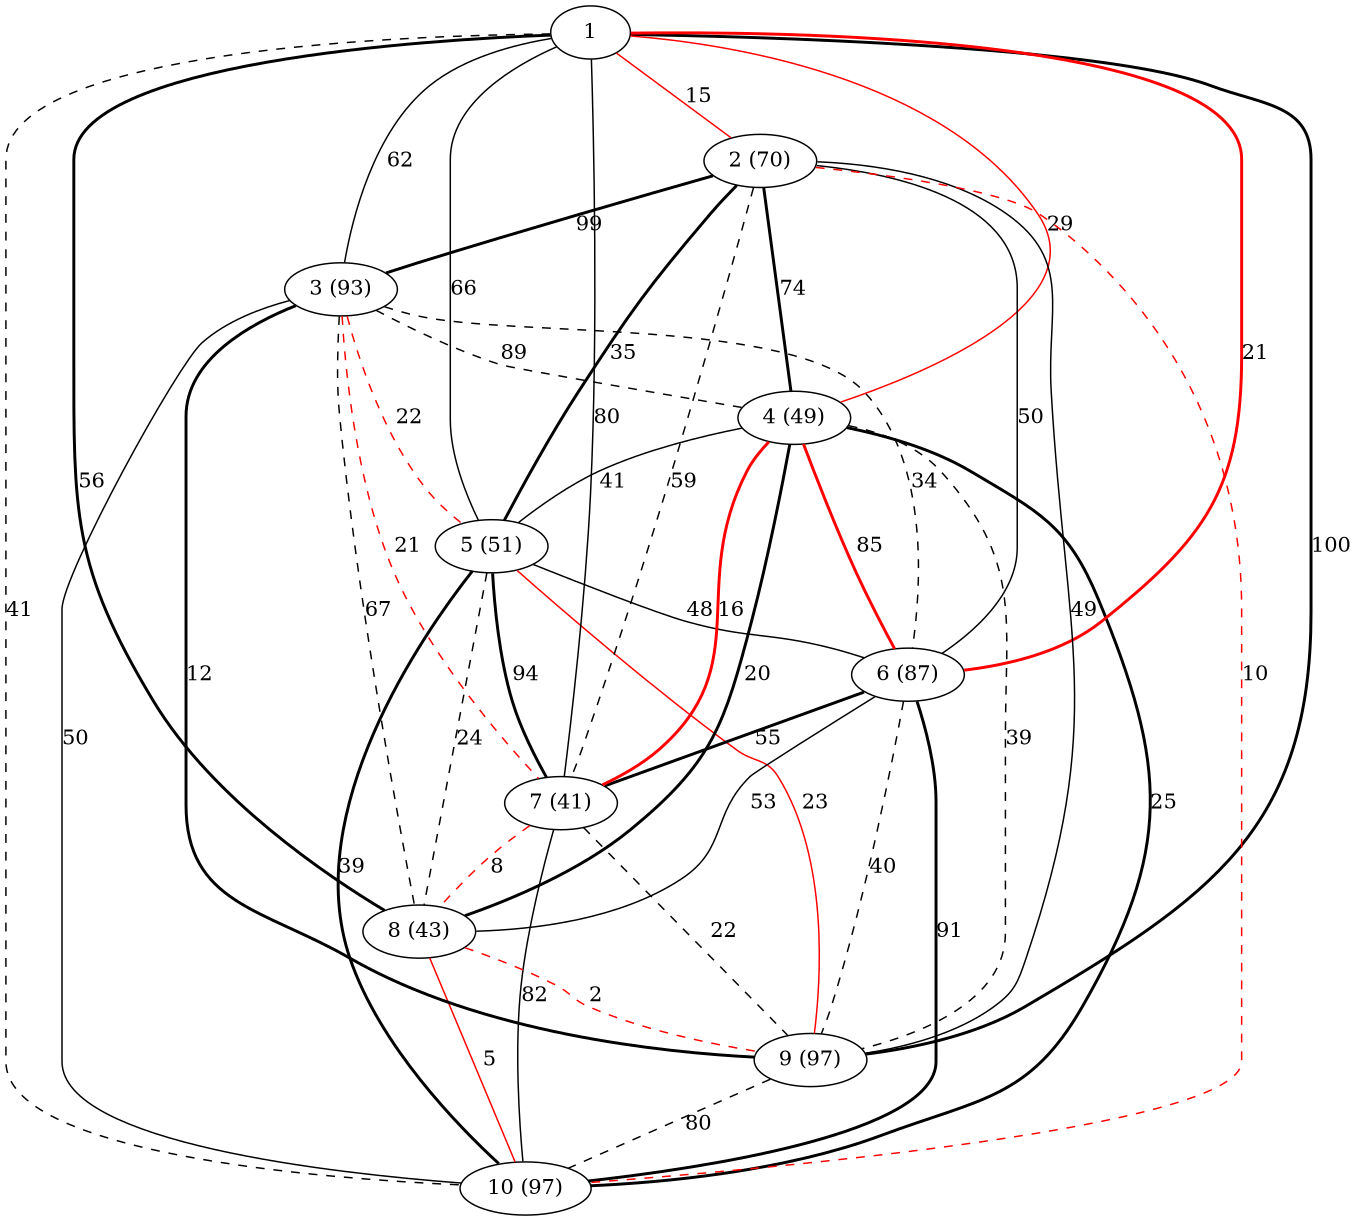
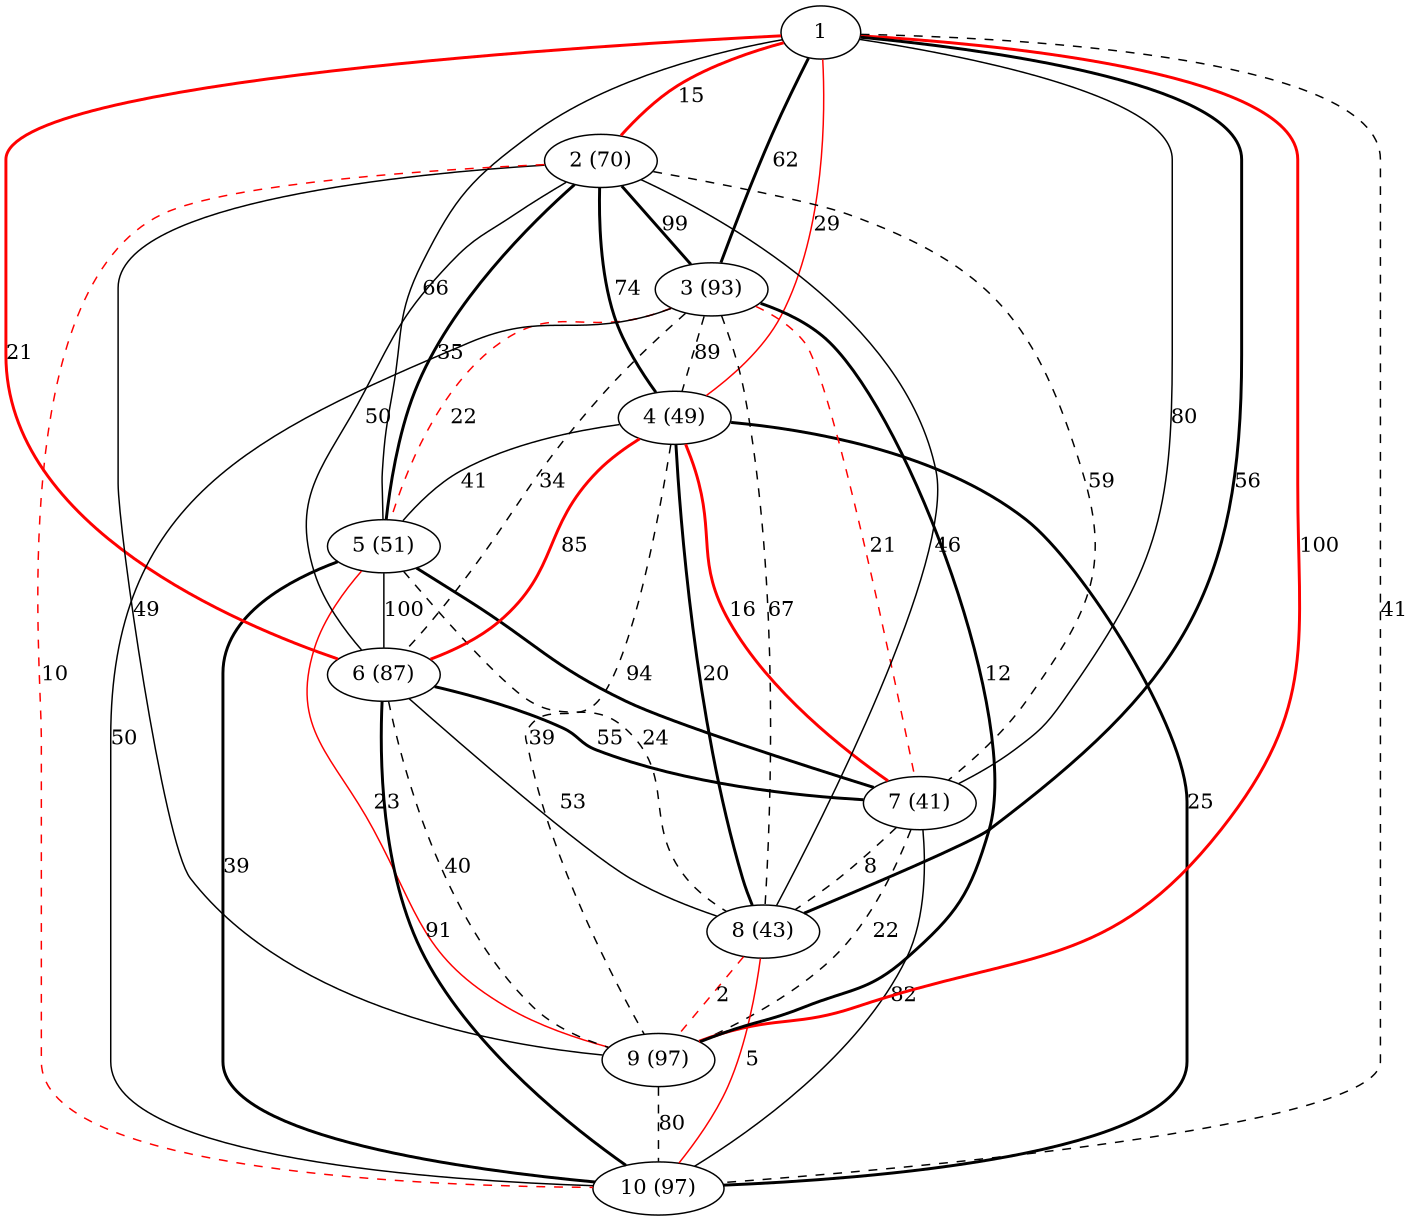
(674, 95) -> (695, 76)
(406, 110) -> (762, 159)
(1311, 369) -> (1299, 556)
none -> (936, 490)
(701, 610) -> (405, 610)
(482, 863) -> (848, 871)
